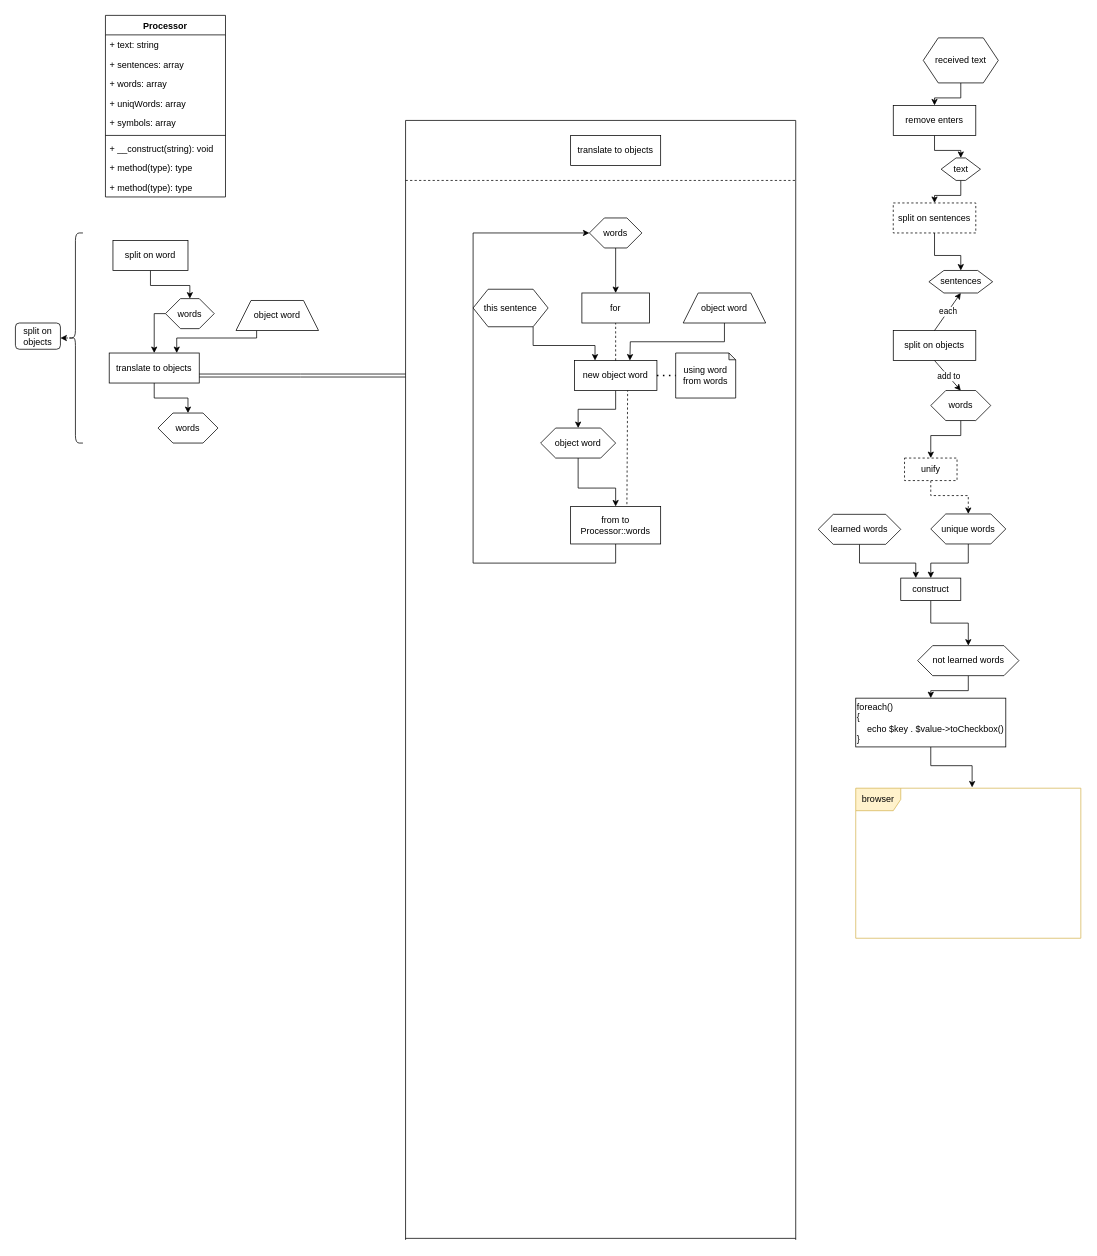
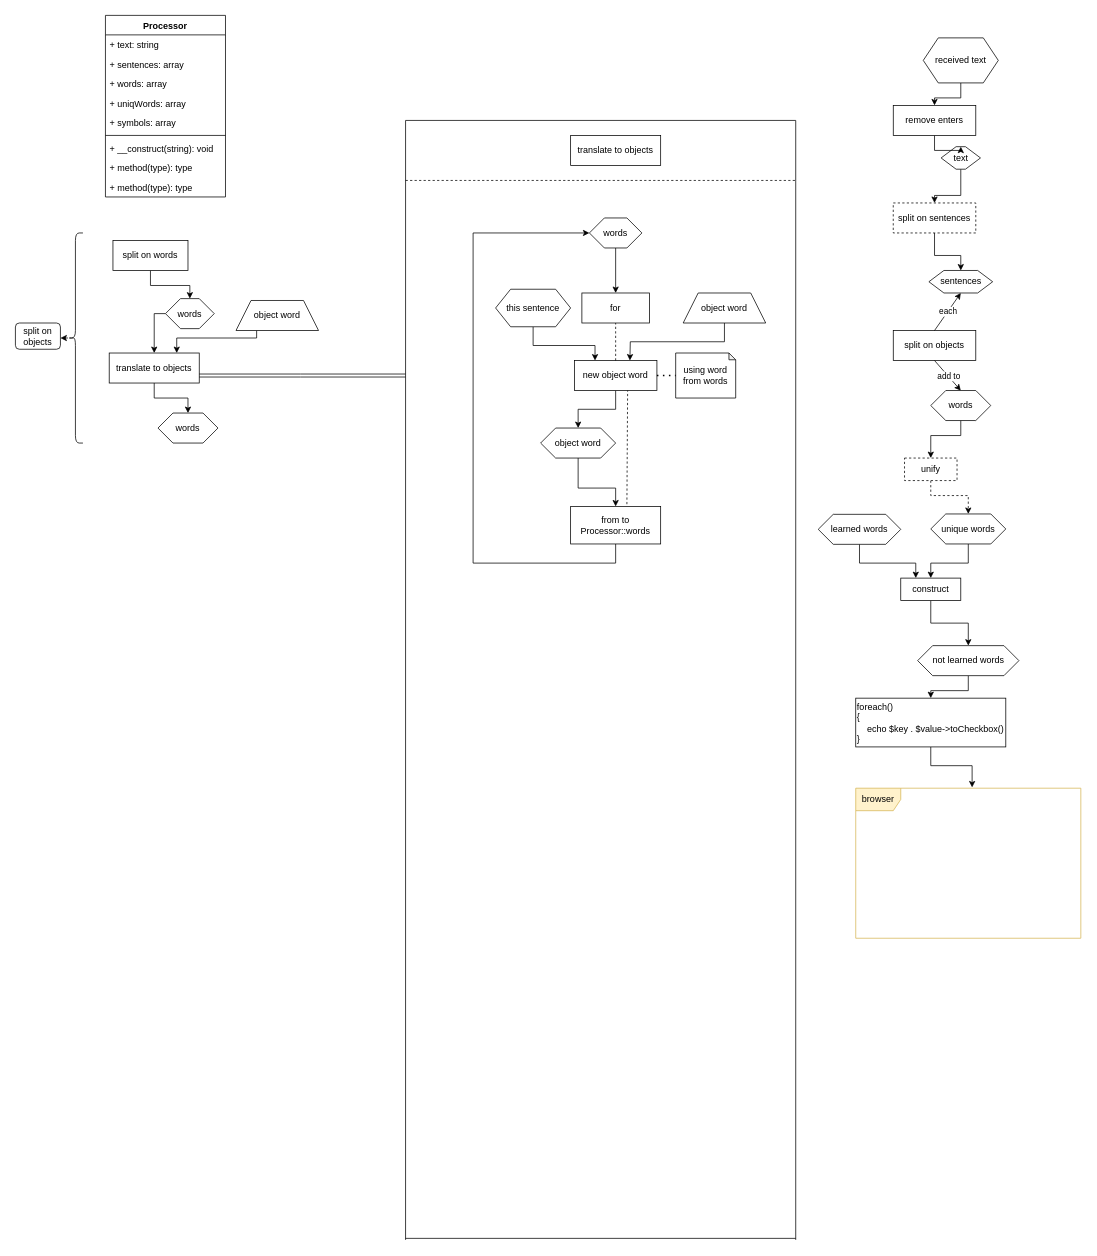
(960, 169) -> (960, 158)
(150, 255) -> (150, 255)
(510, 308) -> (533, 308)
